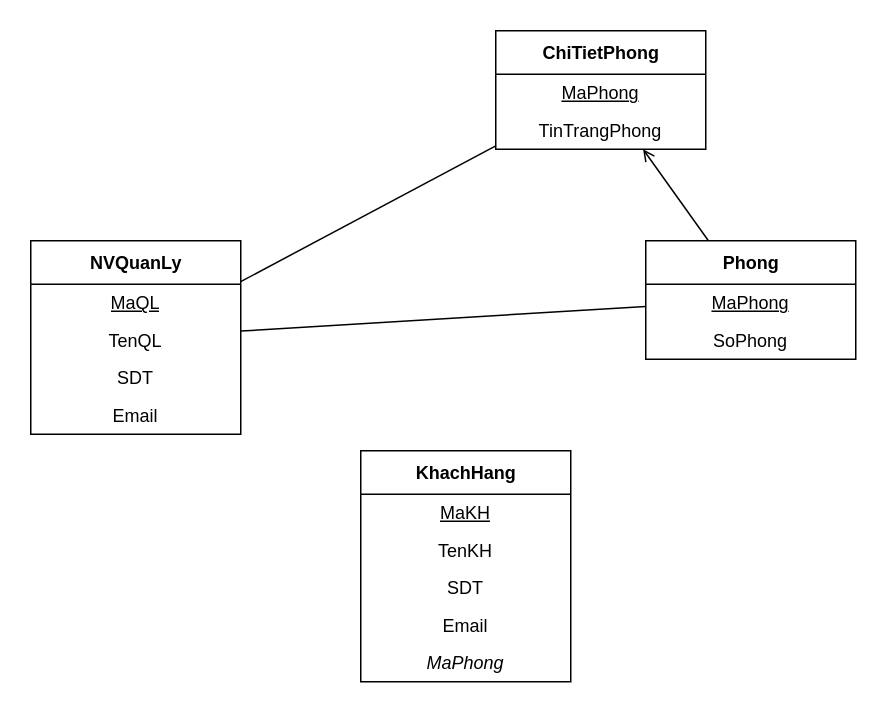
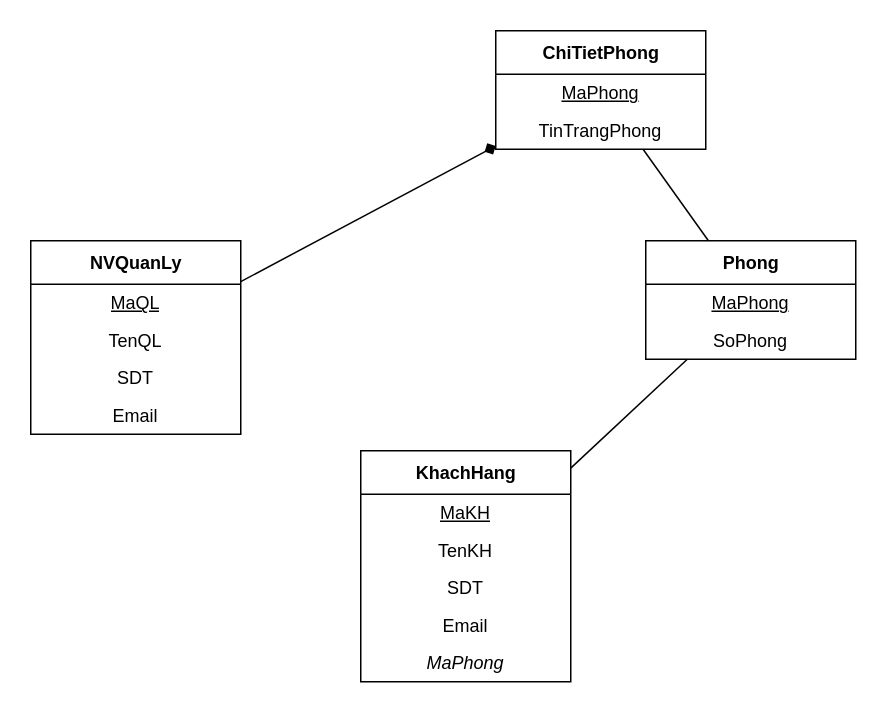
(489, 150) -> (485, 152)
(647, 154) -> (647, 154)
(442, 319) -> none
none -> (627, 415)
